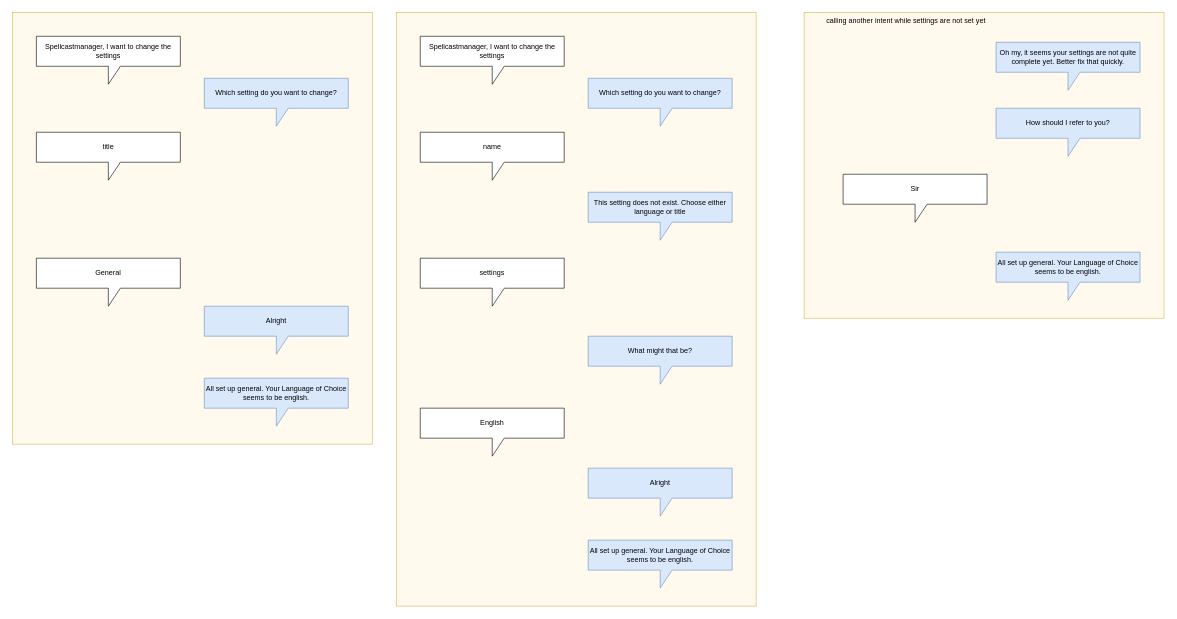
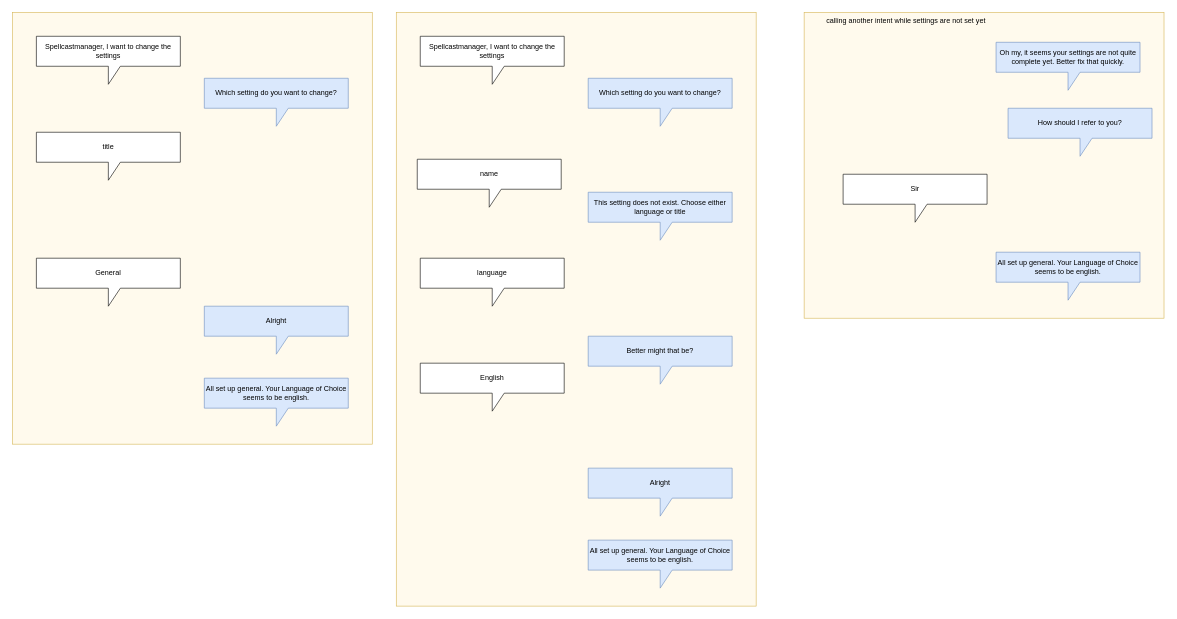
(1068, 132) -> (1080, 132)
(492, 156) -> (489, 183)
(492, 273) -> (492, 273)
(660, 351) -> (660, 351)
(492, 432) -> (492, 387)
